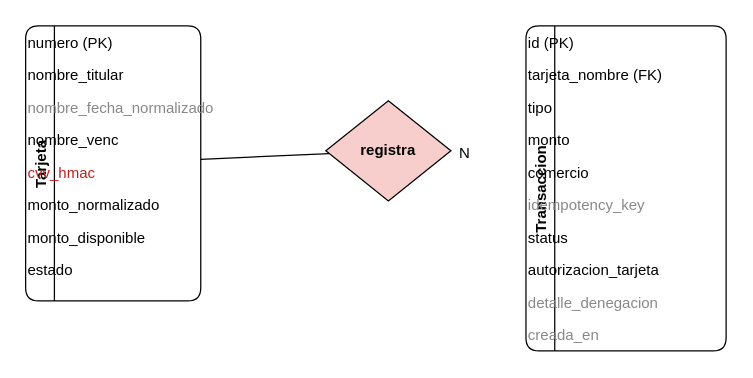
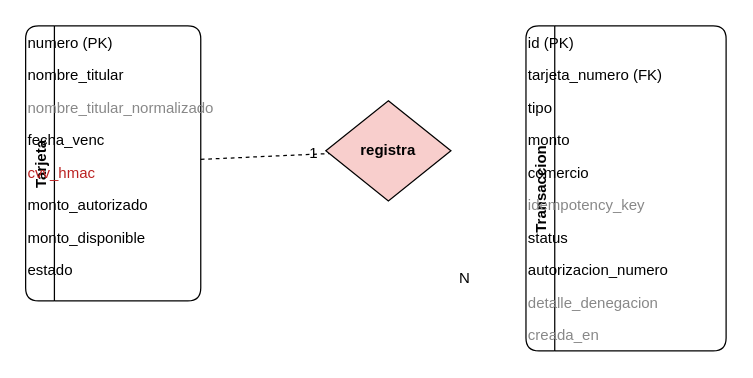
(605, 75) -> (605, 75)
(124, 108) -> (129, 108)
(74, 140) -> (70, 140)
none -> (294, 153)
(482, 153) -> (482, 278)
(266, 156) -> (266, 156)
(95, 205) -> (93, 205)
(608, 270) -> (603, 270)
